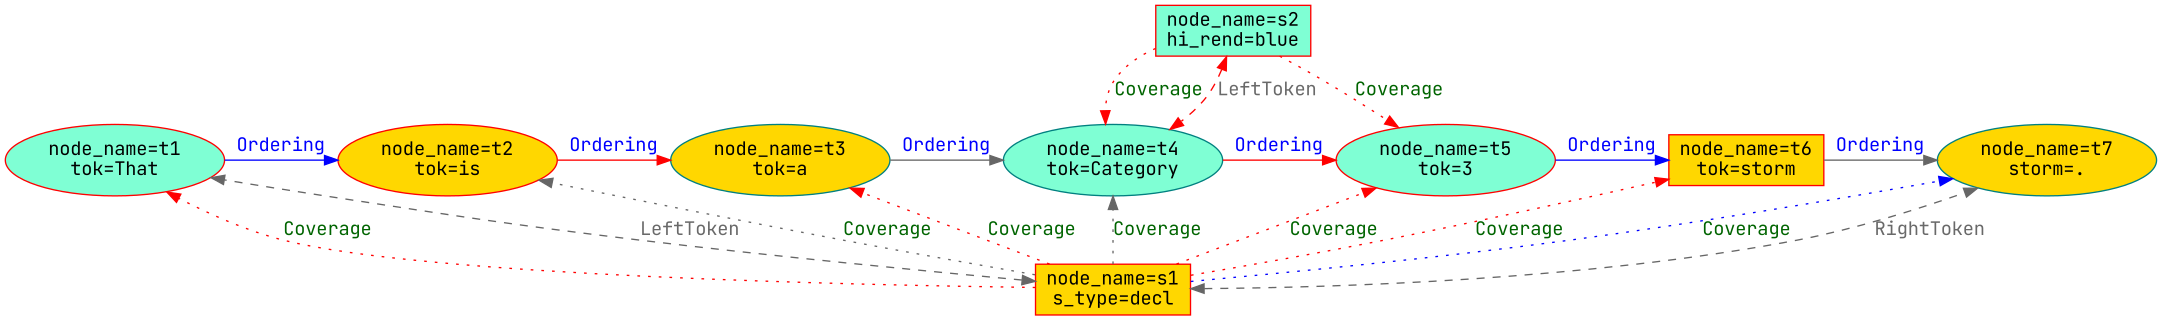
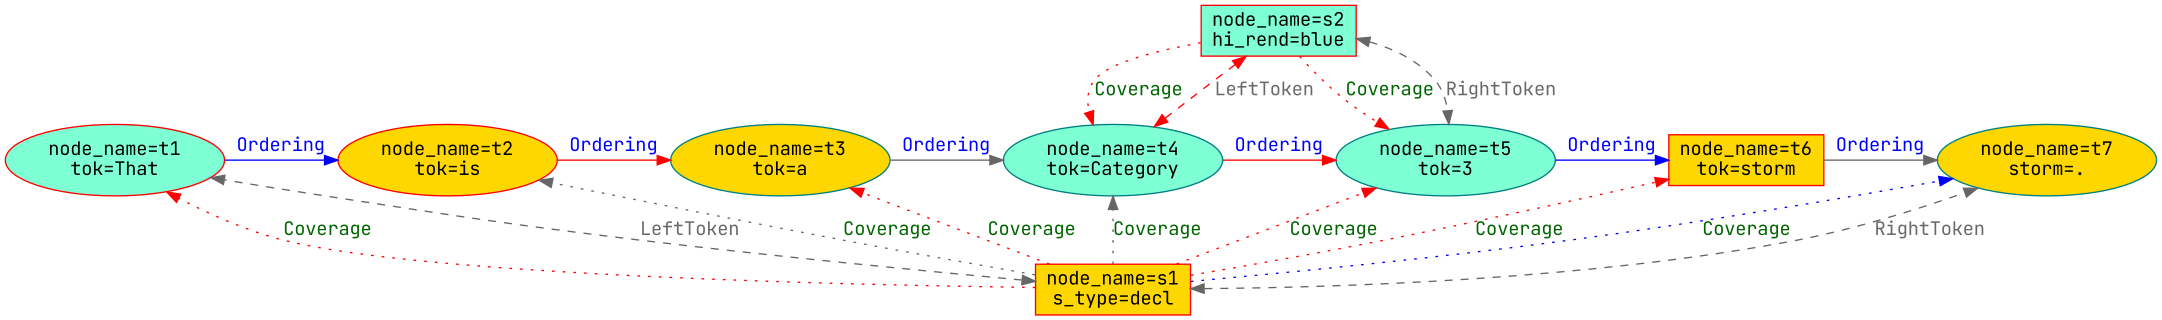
none -> (1419, 65)
(1446, 160) -> (1446, 160)
